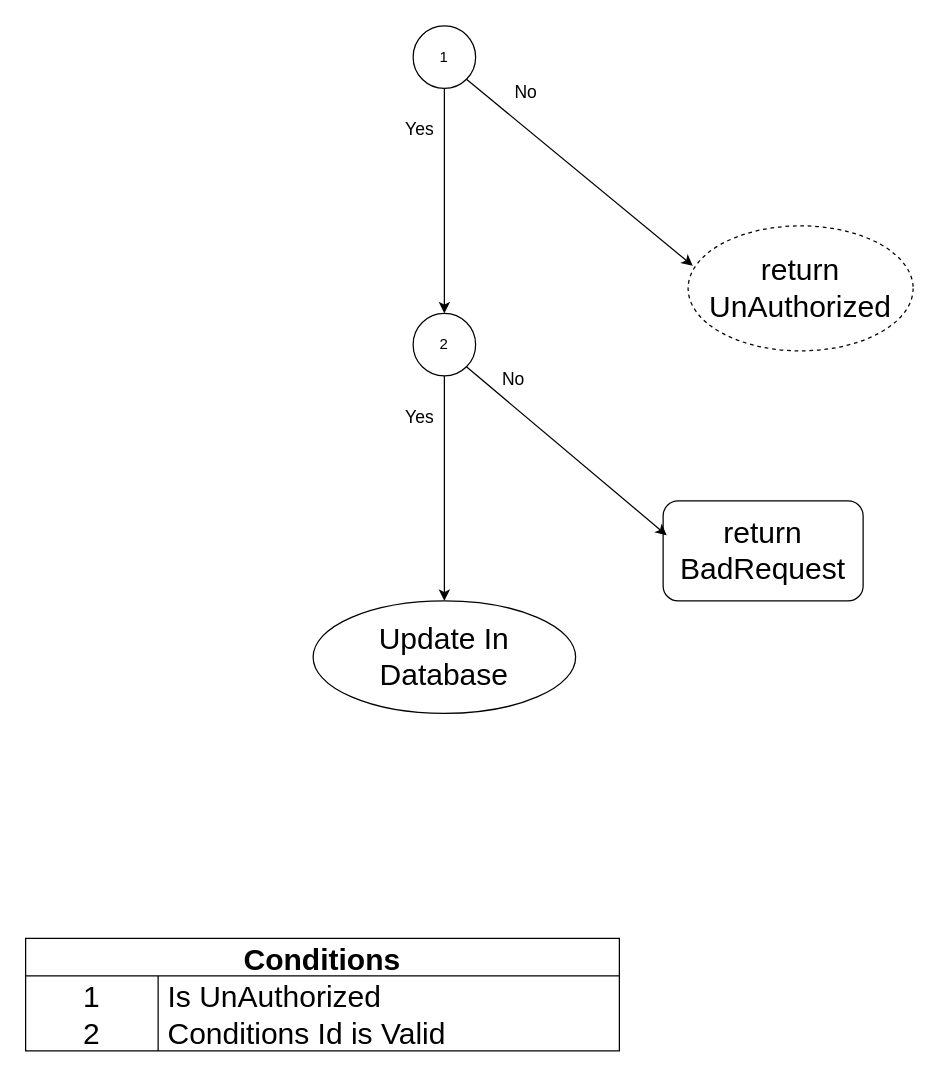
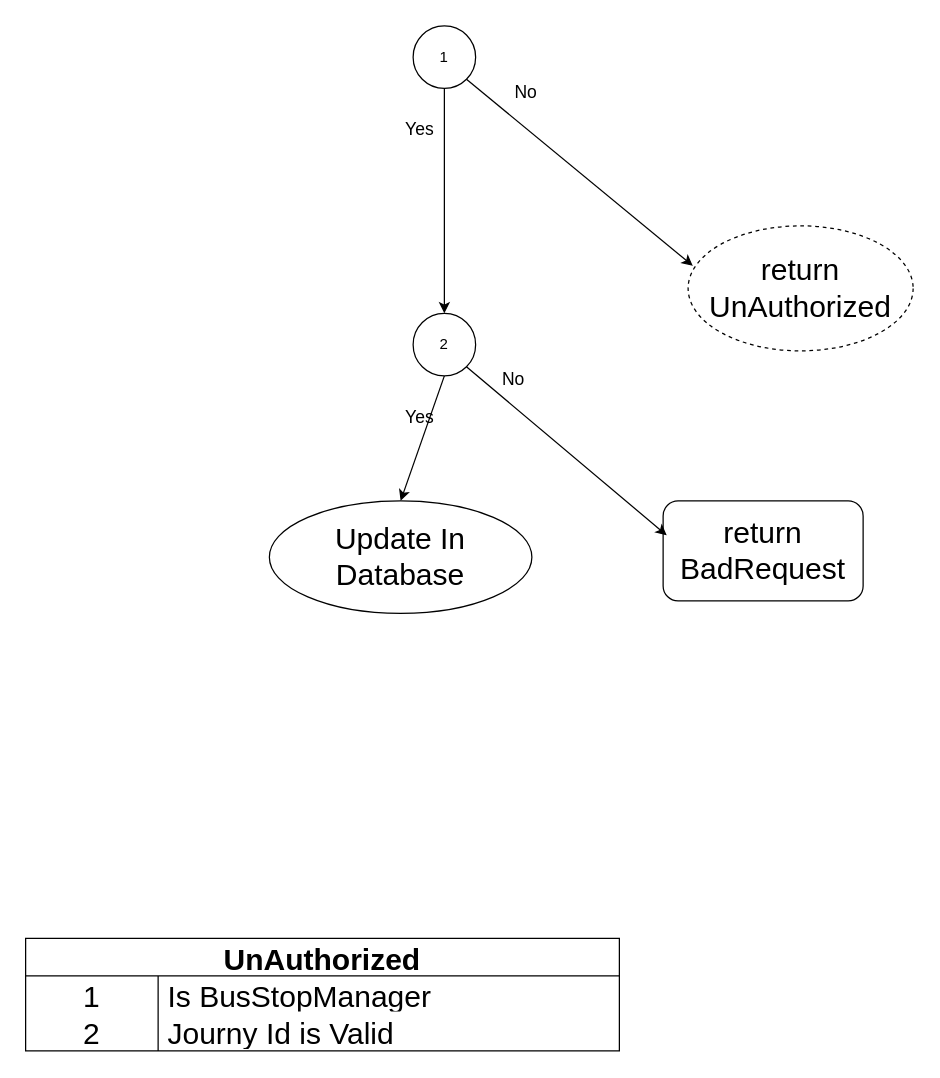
(444, 657) -> (401, 557)
(322, 960) -> (322, 960)
(286, 994) -> (307, 994)
(322, 1032) -> (296, 1032)
